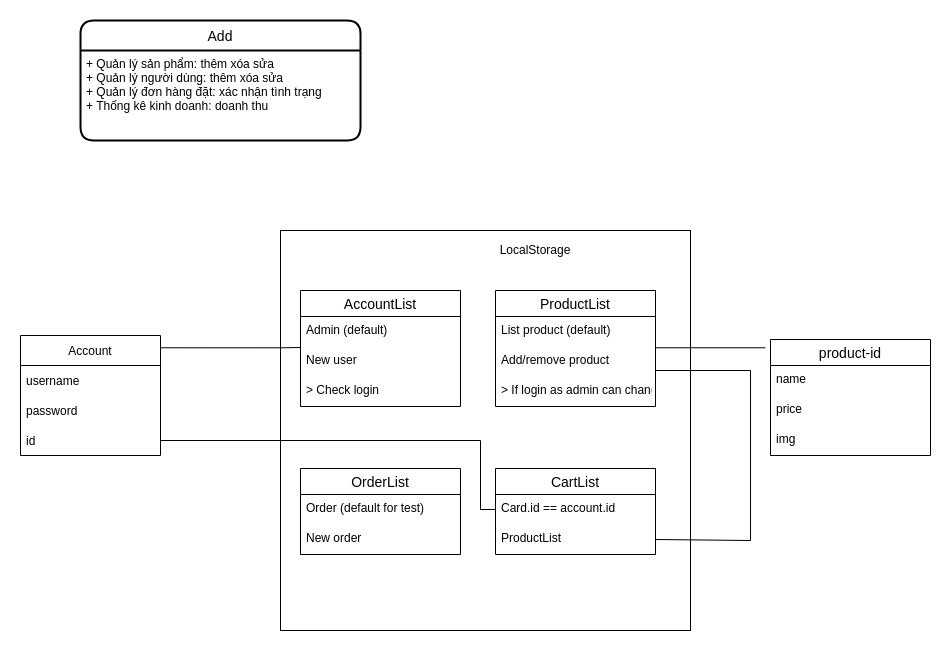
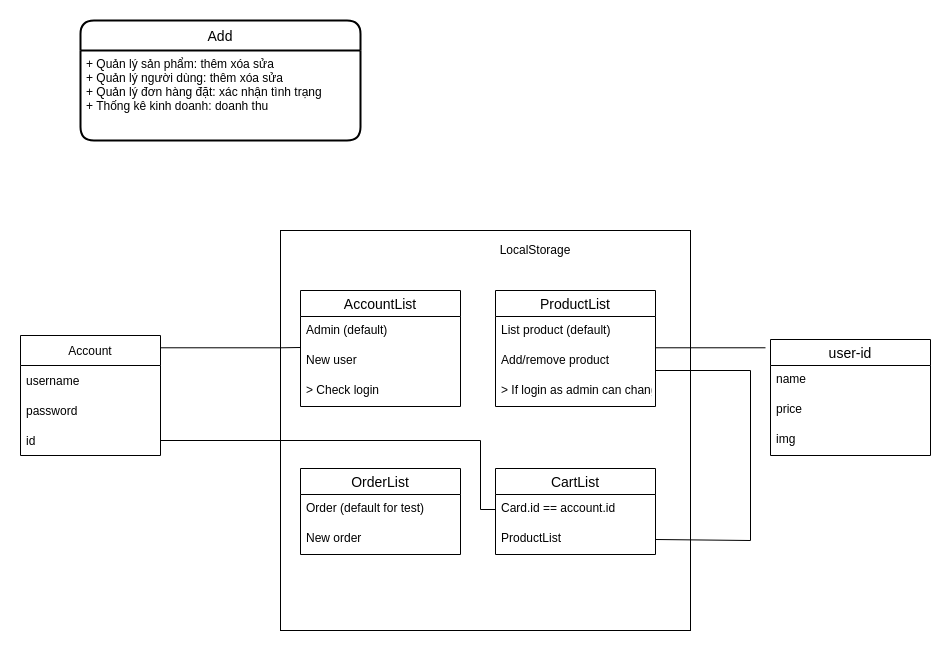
(850, 353) -> (850, 353)
